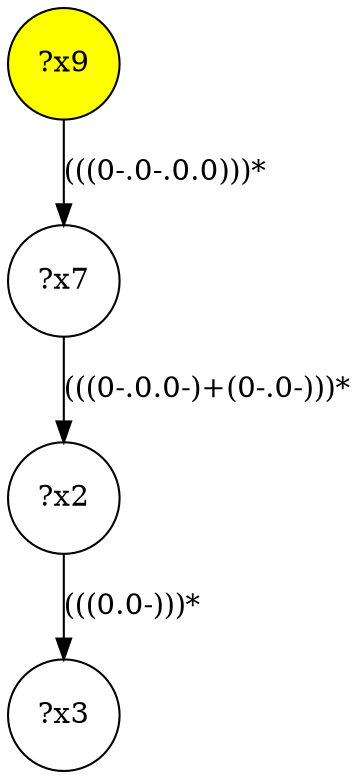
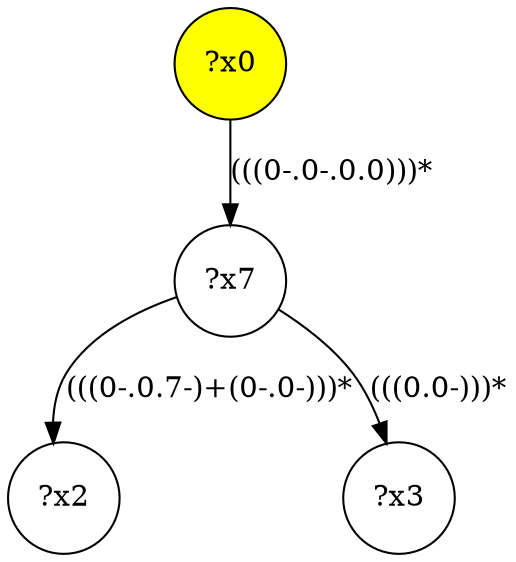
(64, 64) -> (230, 64)
(207, 390) -> (210, 390)
(64, 596) -> (339, 358)
